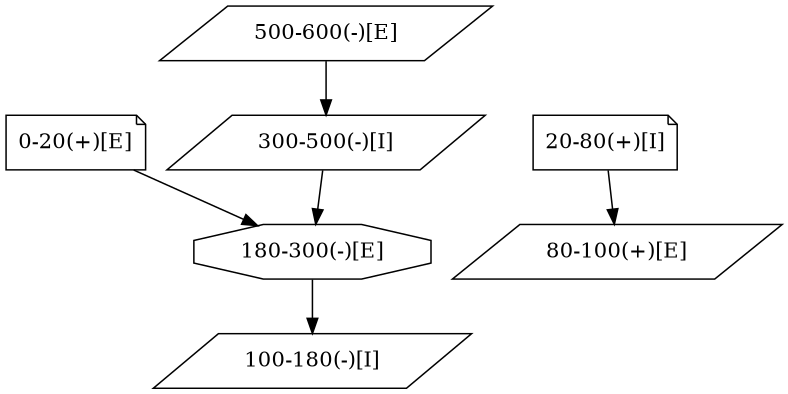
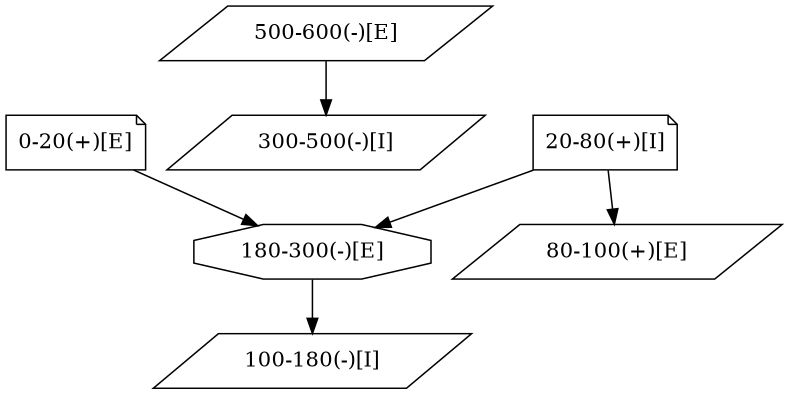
(320, 190) -> (462, 196)
